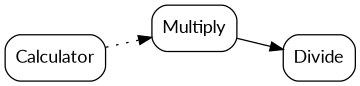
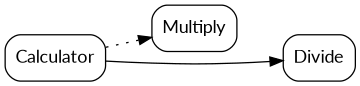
(254, 42) -> (188, 64)
